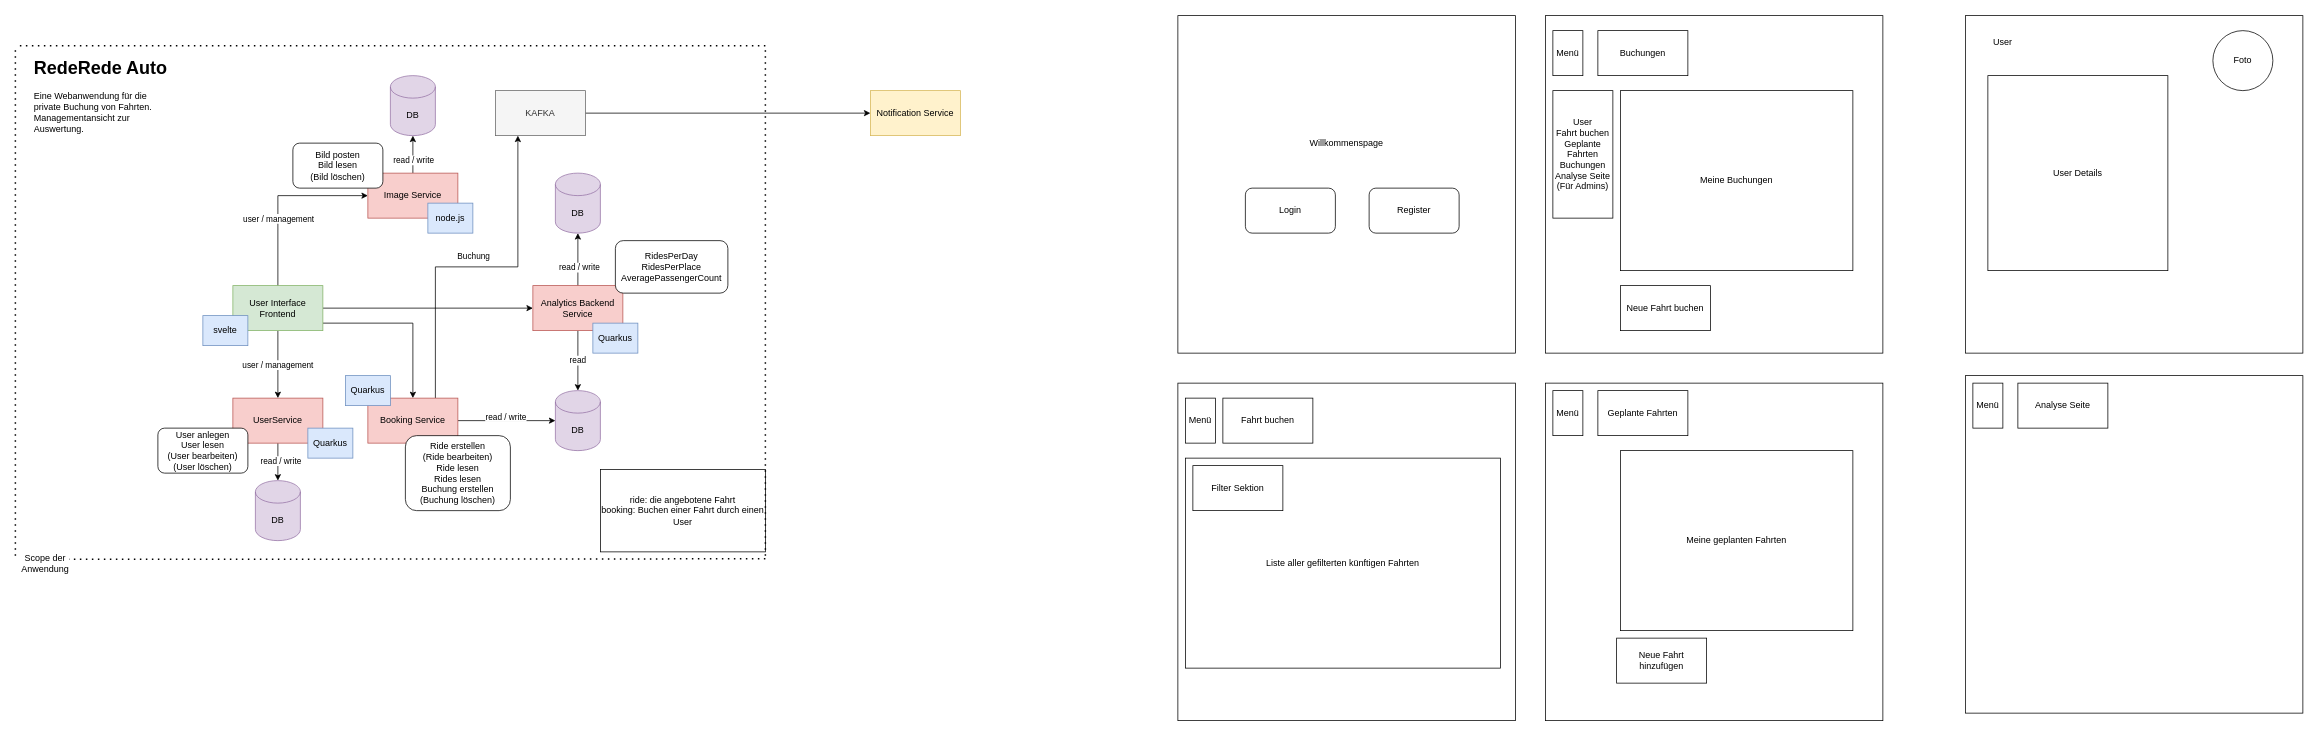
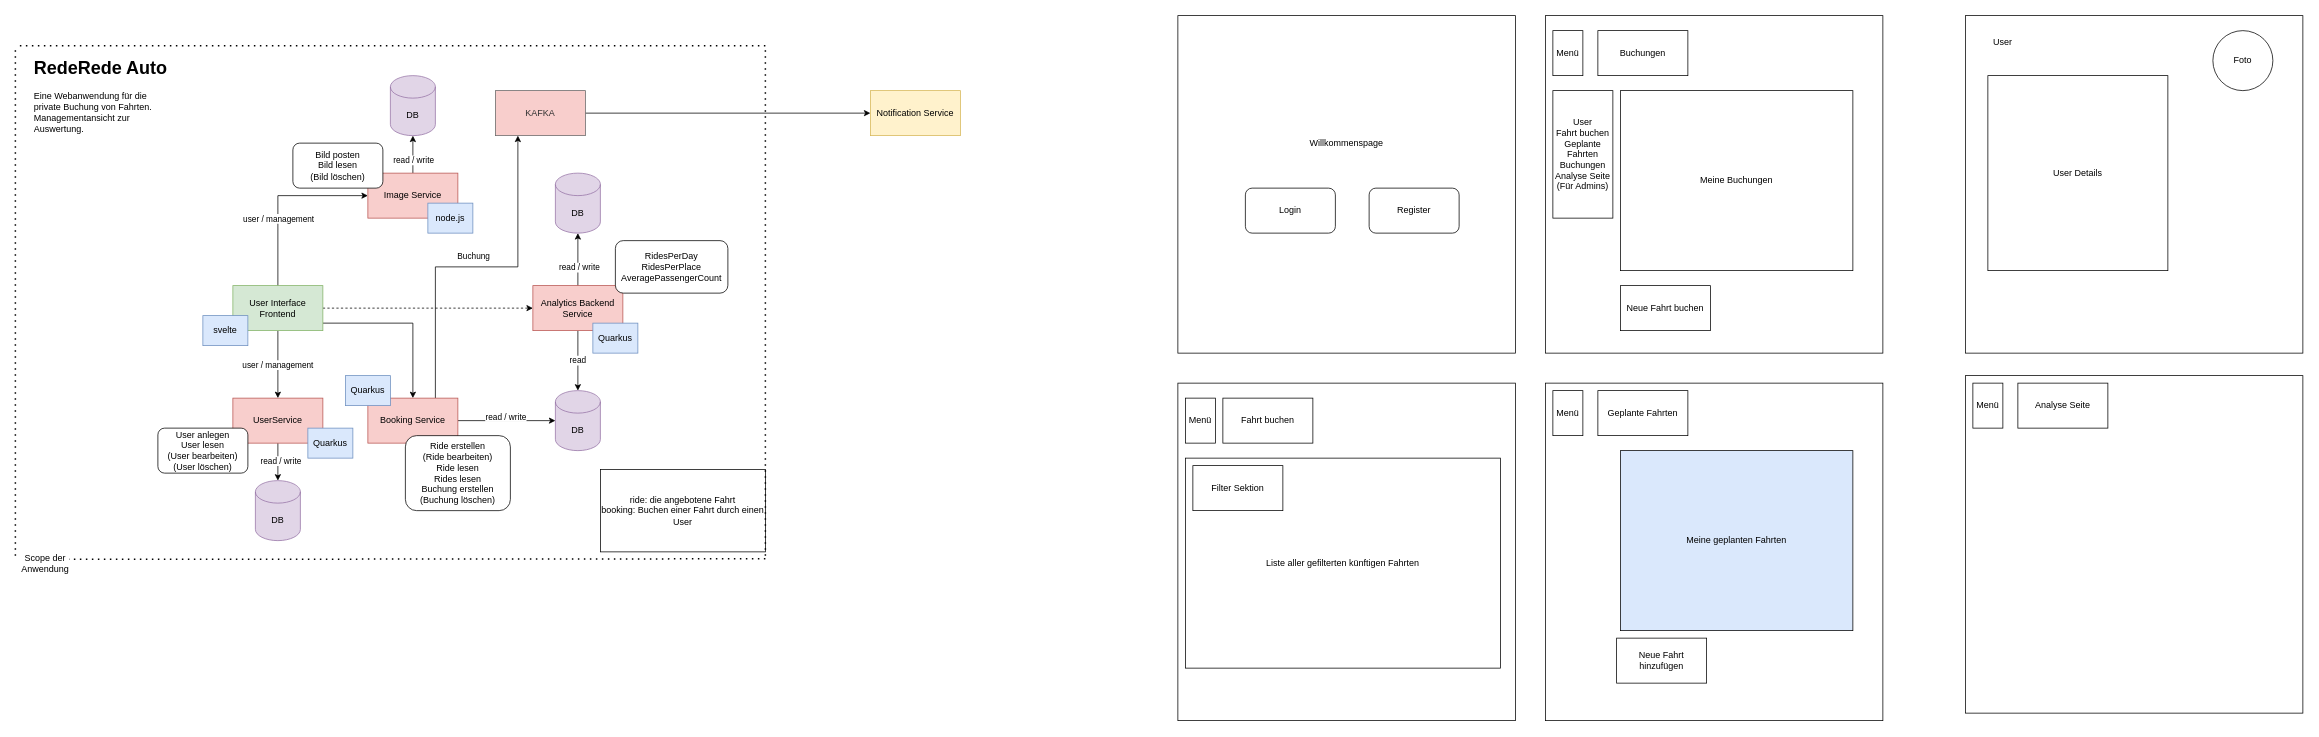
(540, 113) -> (540, 113)
(424, 308) -> (424, 308)
(1737, 540) -> (1737, 540)
